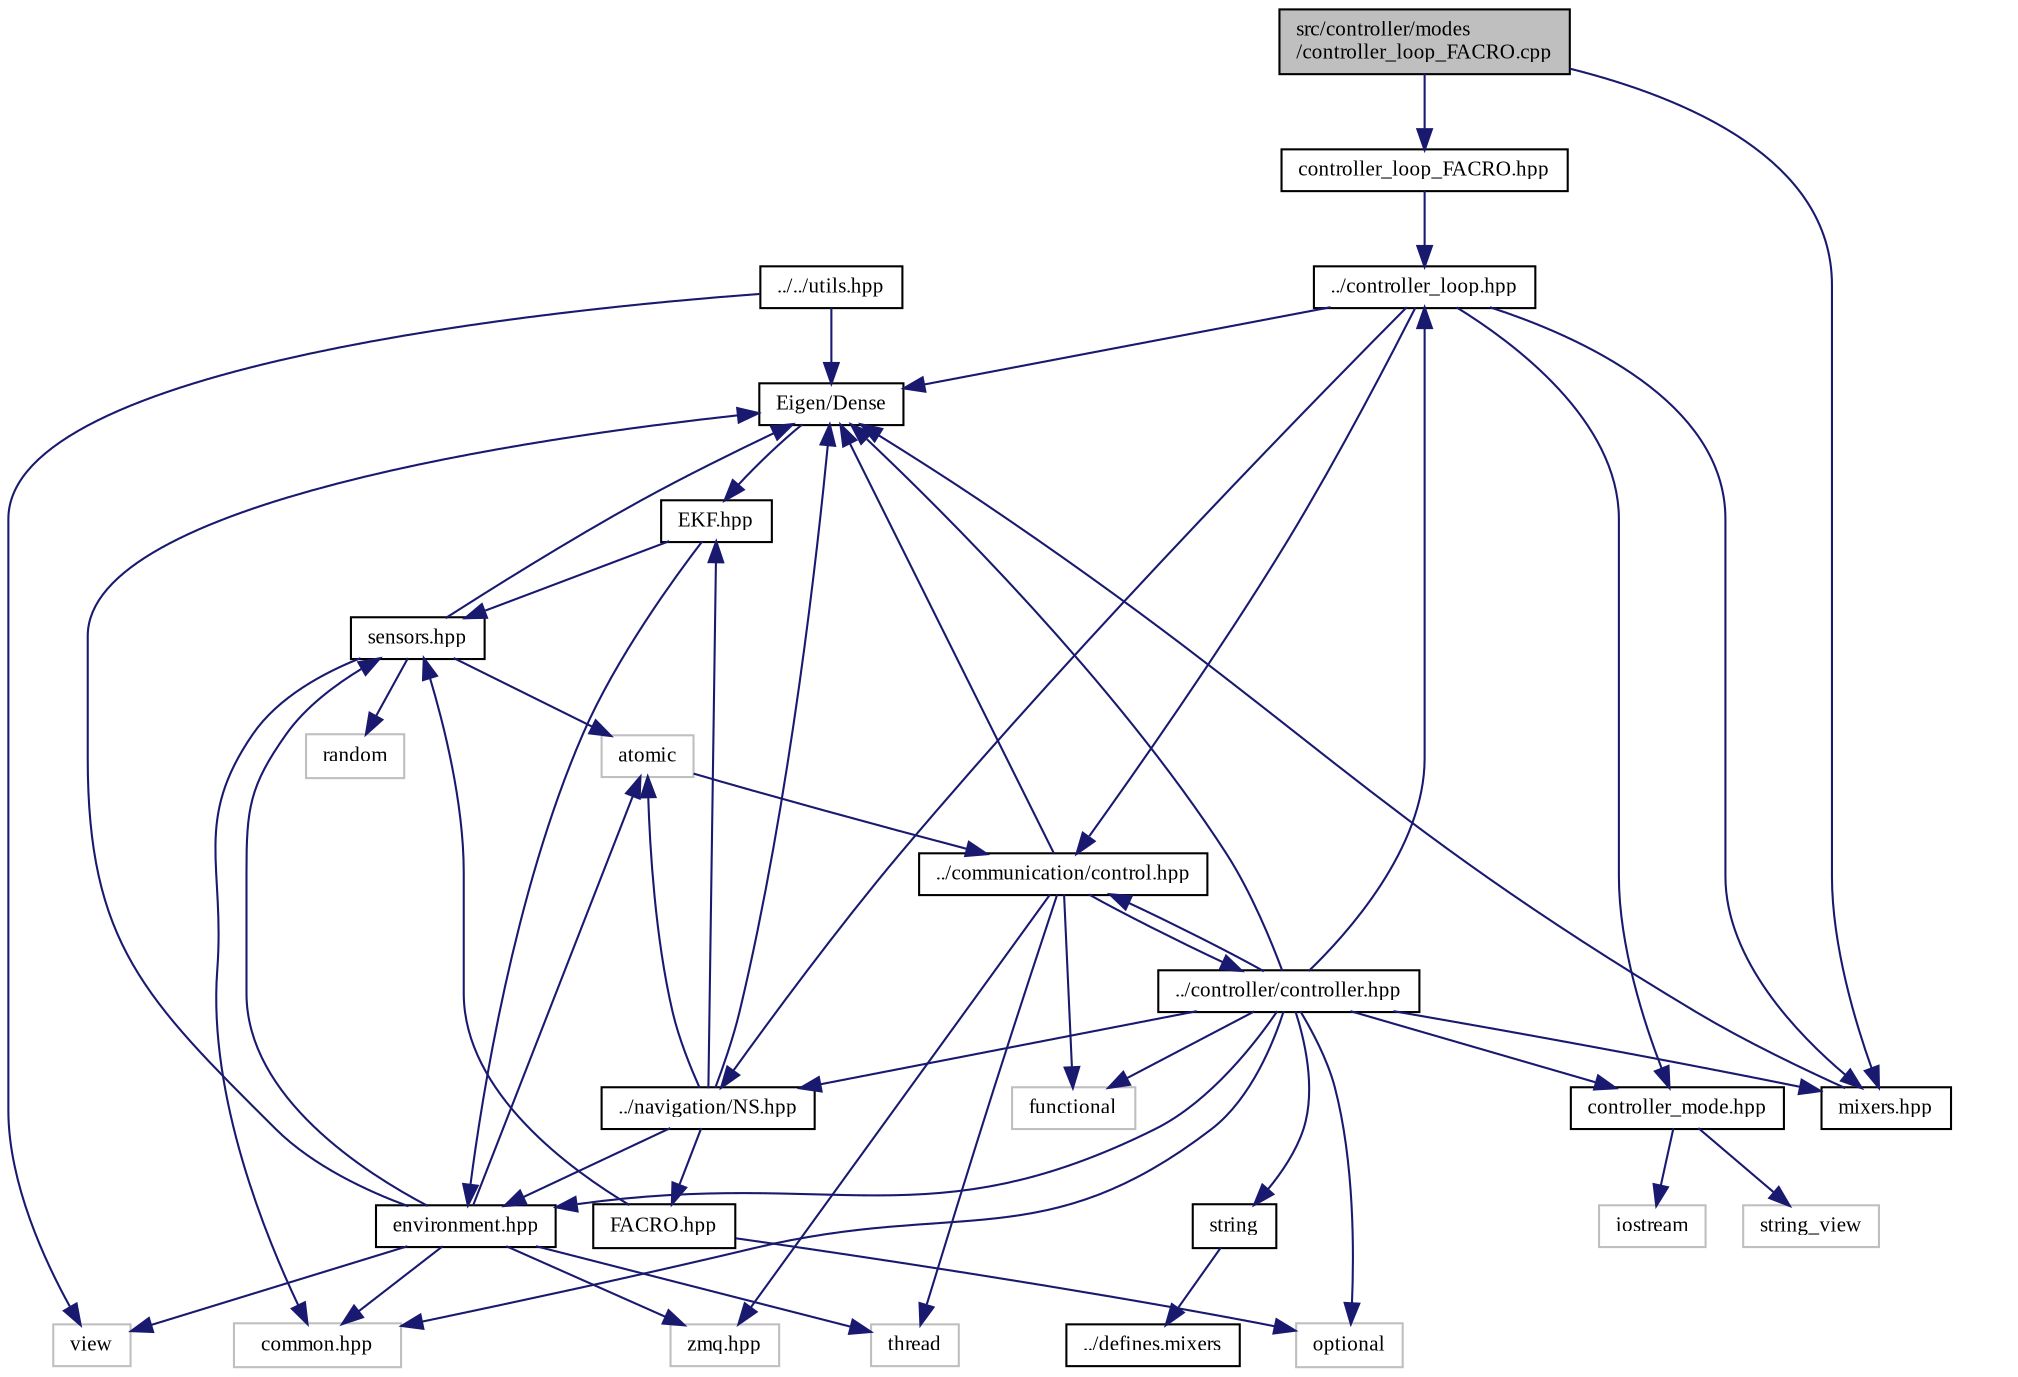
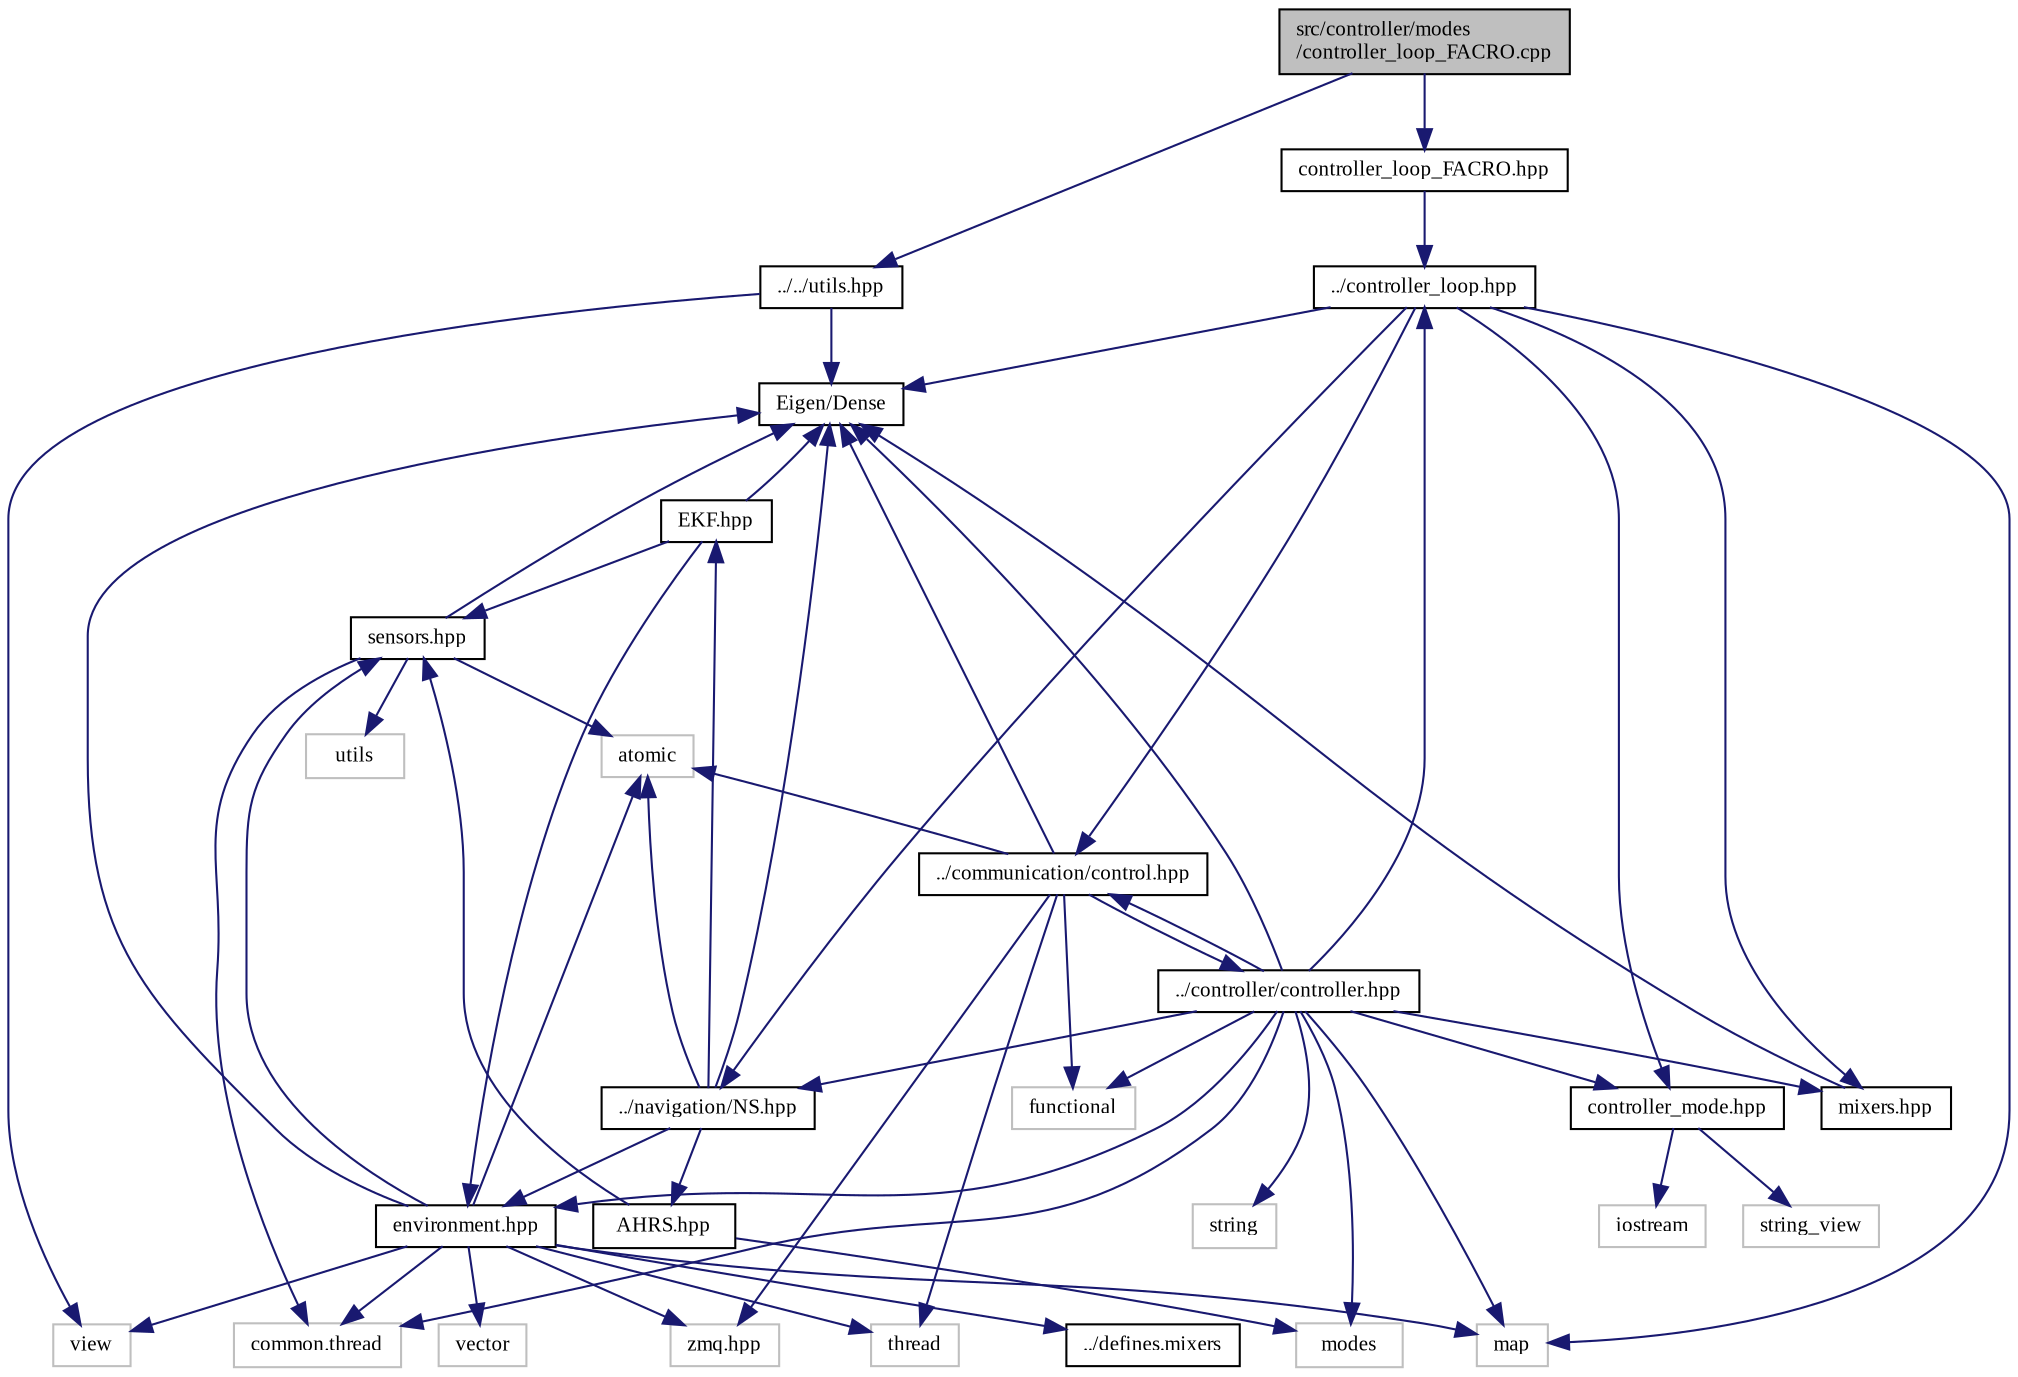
(769, 453) -> (779, 472)
(1832, 496) -> (1124, 166)
(355, 756) -> (355, 756)
(830, 812) -> (862, 813)
(664, 1226) -> (664, 1226)
(1235, 1226) -> (1235, 1226)
(1200, 1278) -> (800, 1286)
(318, 1345) -> (318, 1345)
none -> (483, 1345)
(1349, 1345) -> (1349, 1345)
none -> (1512, 1345)
